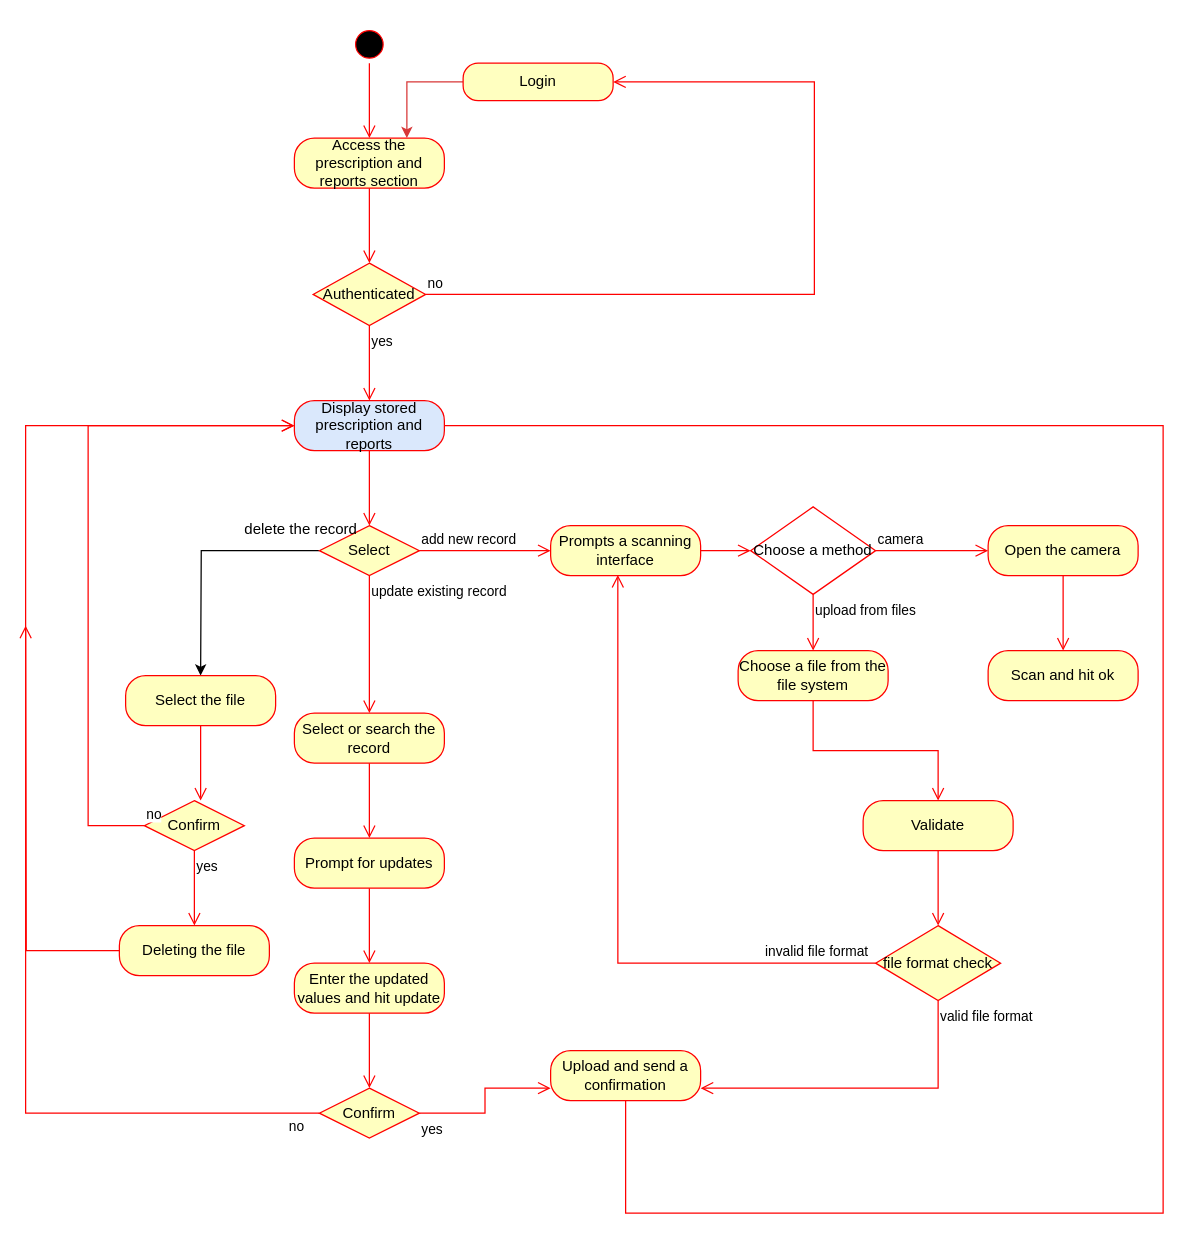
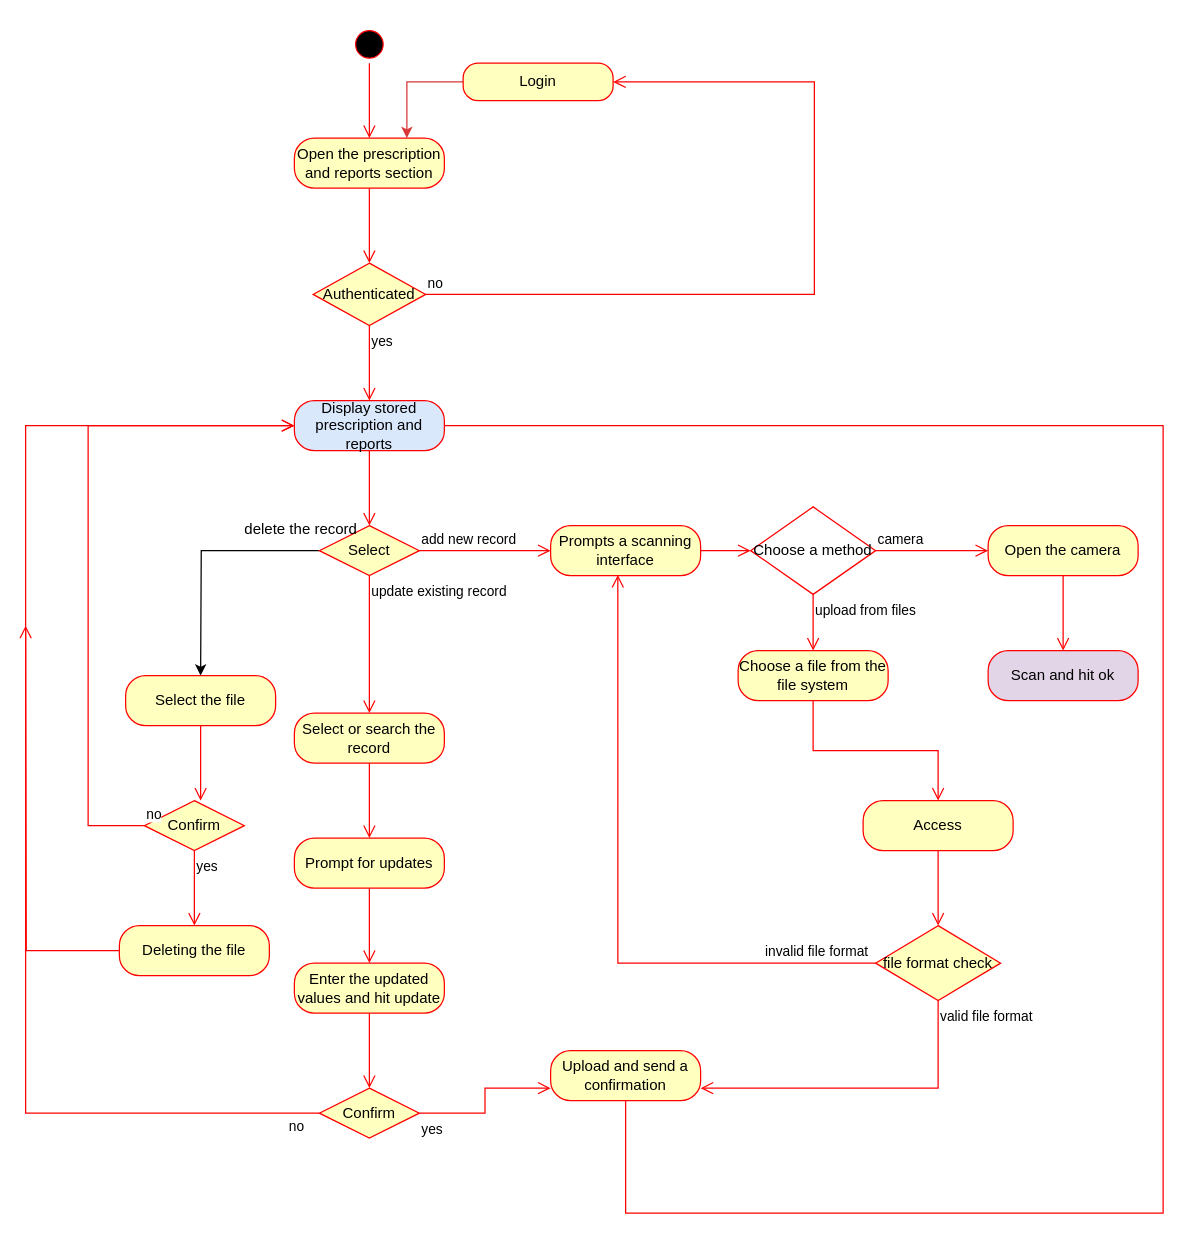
(369, 163) -> (369, 163)
(1063, 676) -> (1063, 676)
(938, 826) -> (938, 826)
